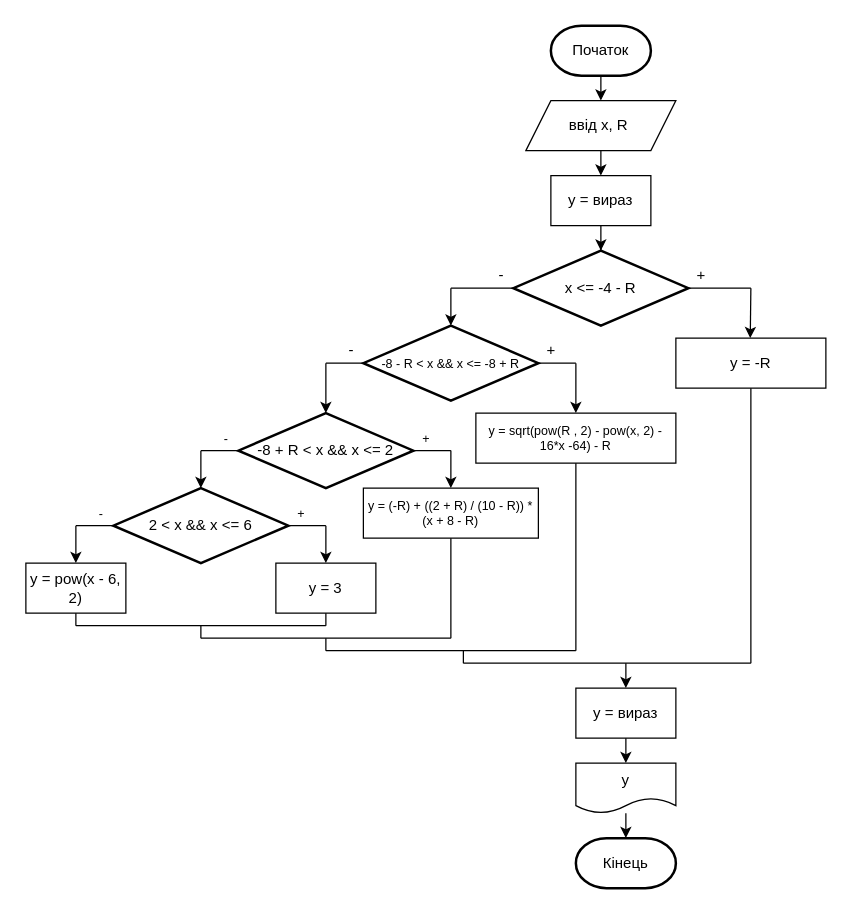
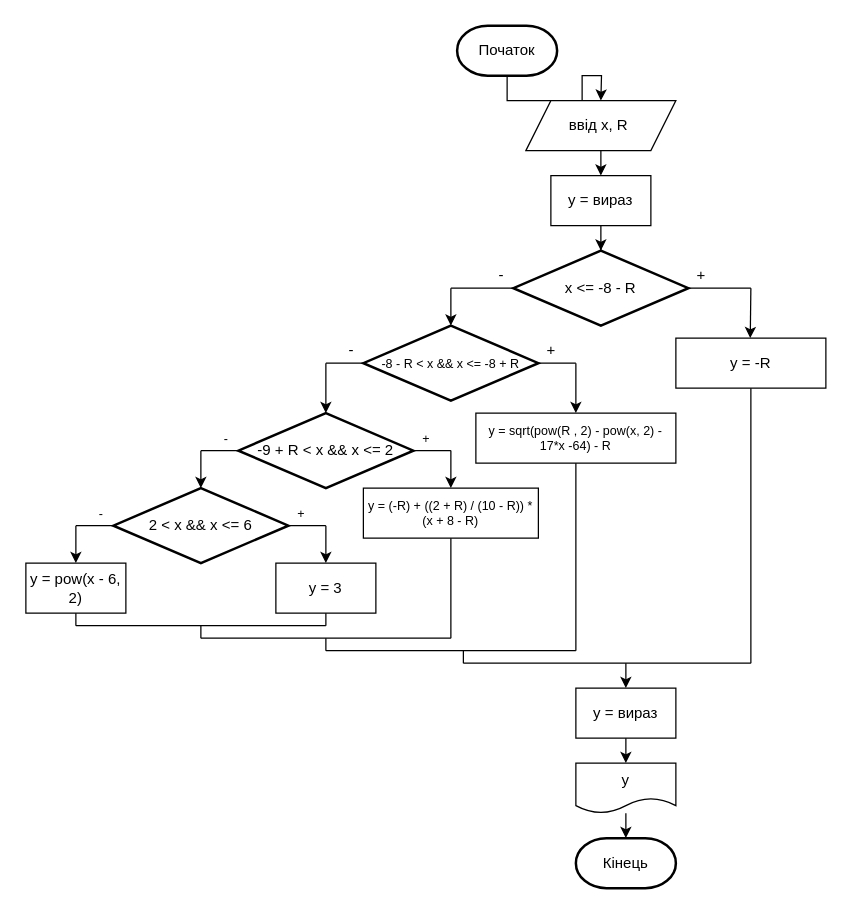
(601, 51) -> (507, 51)
(601, 288) -> (601, 288)
(576, 438) -> (576, 438)
(326, 451) -> (326, 451)
